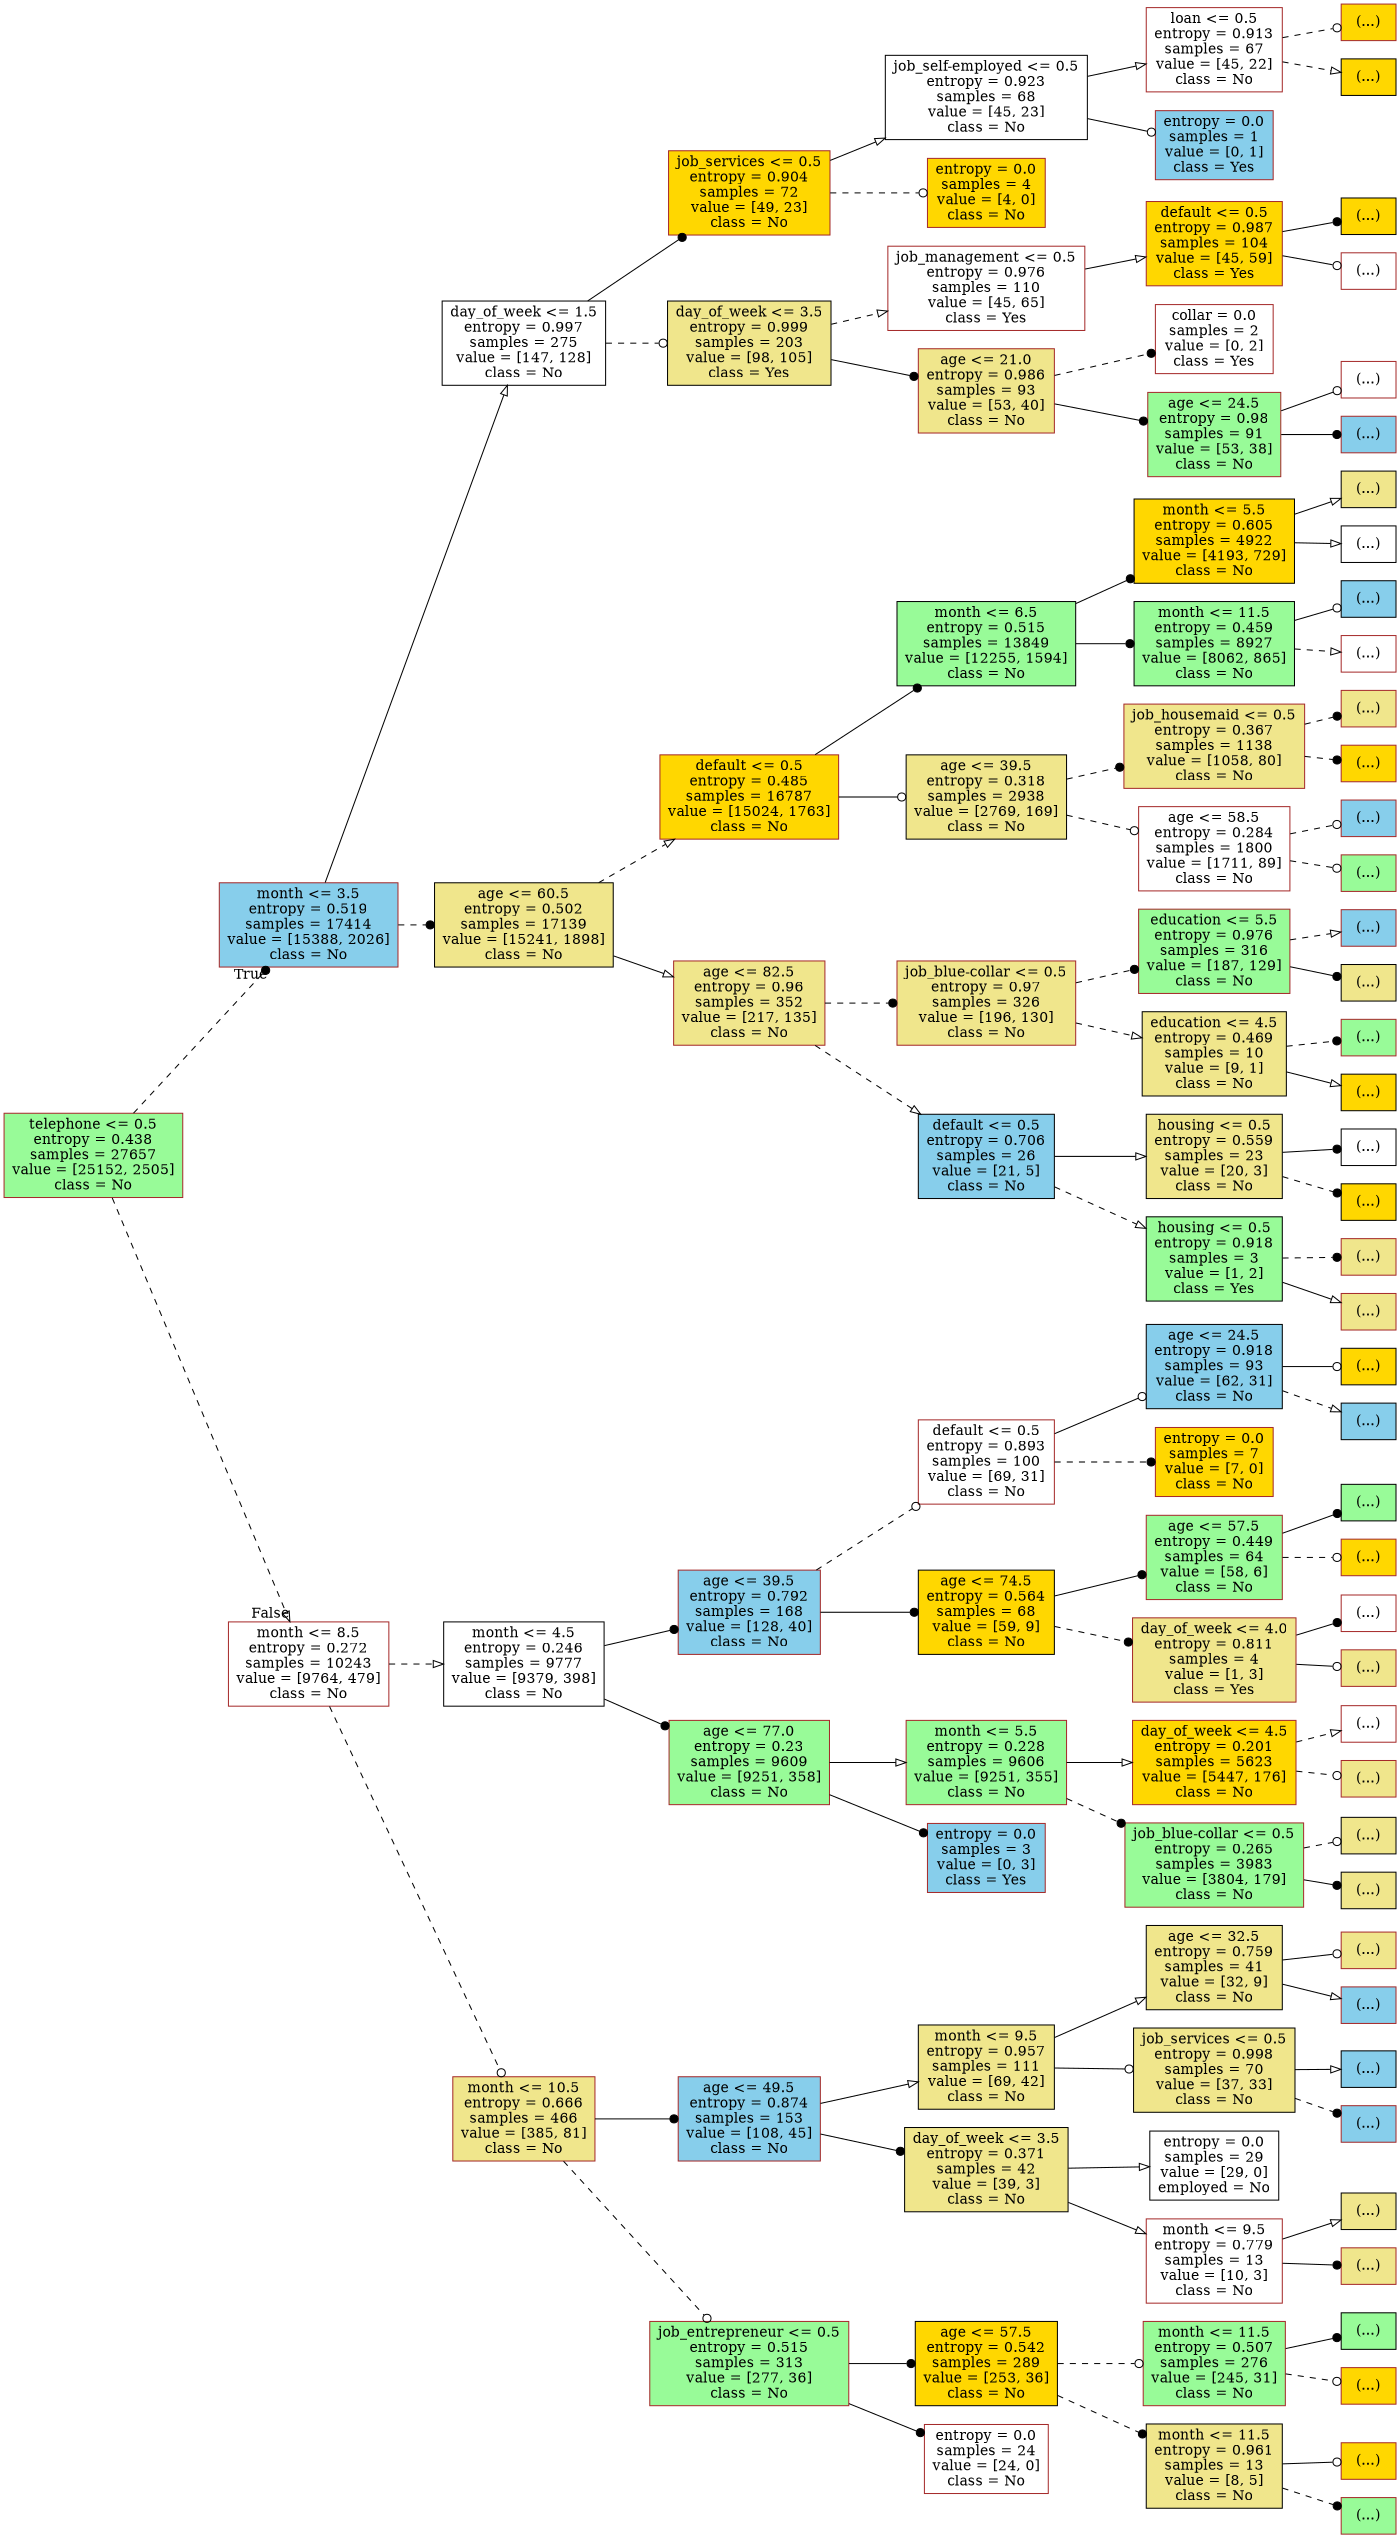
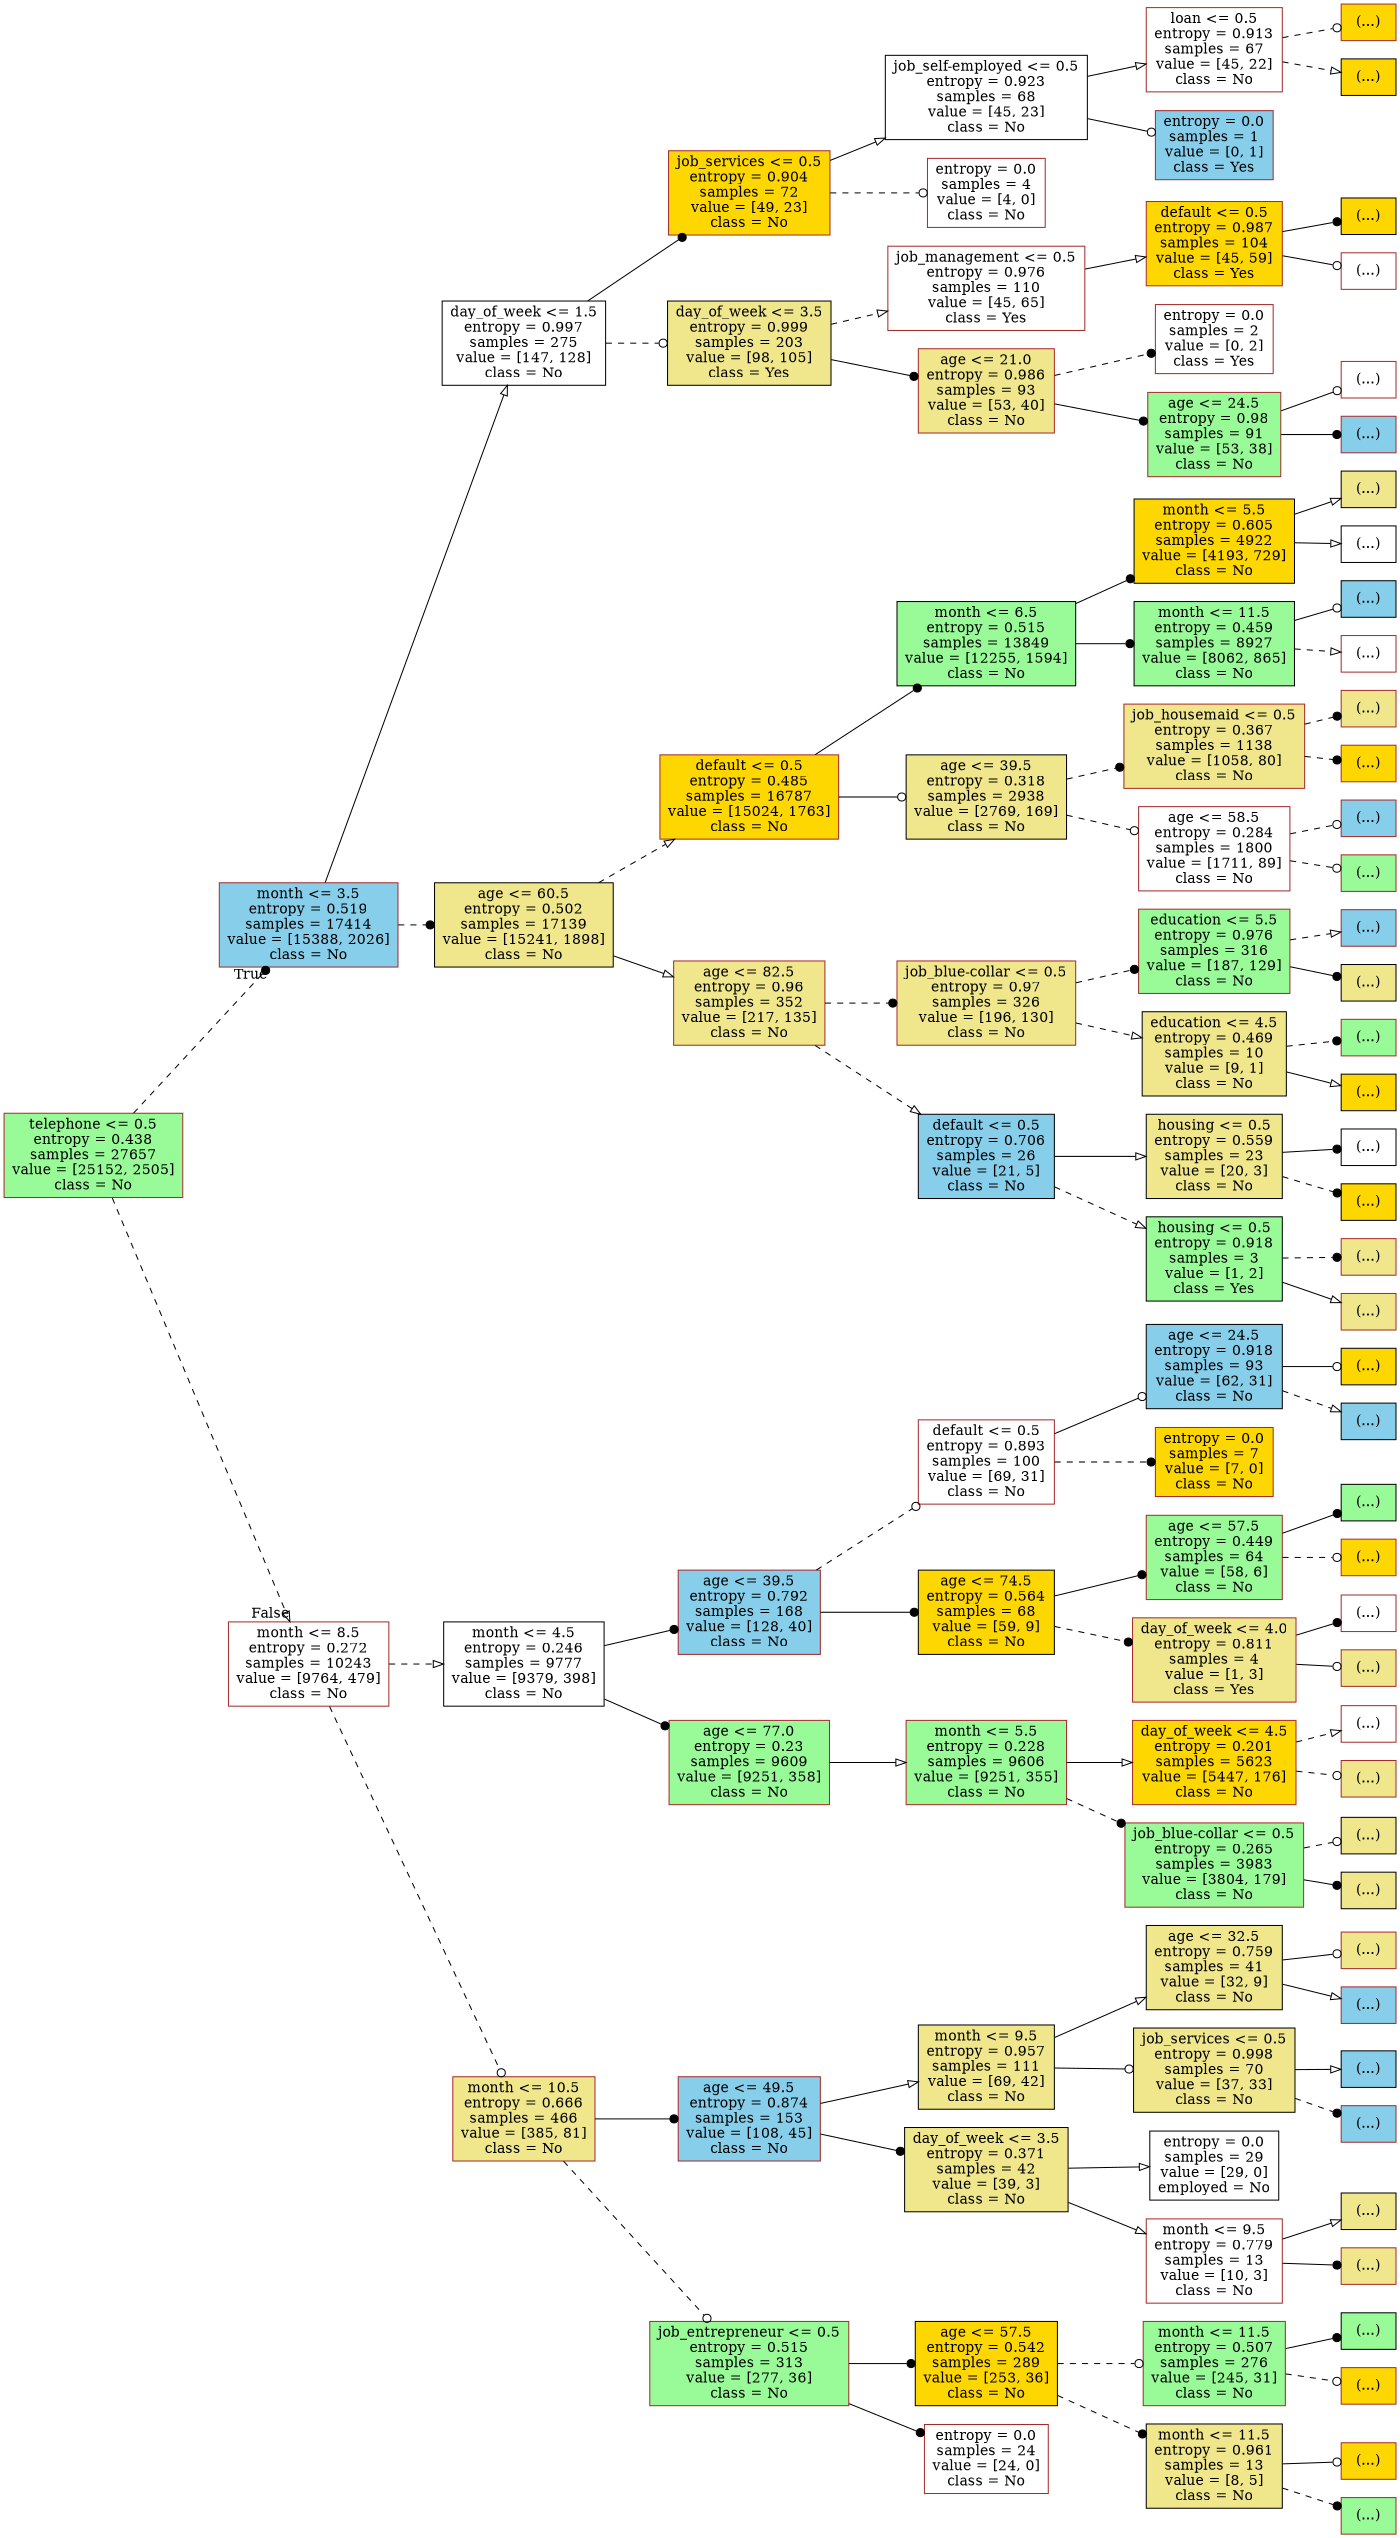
(986, 193) -> (986, 193)
(1214, 339) -> (1214, 339)
(986, 1858) -> none
